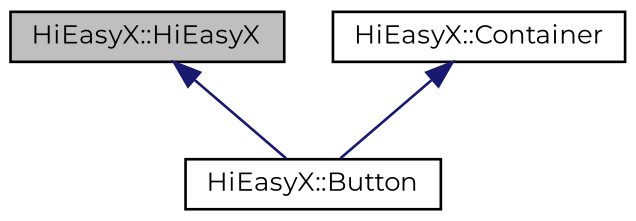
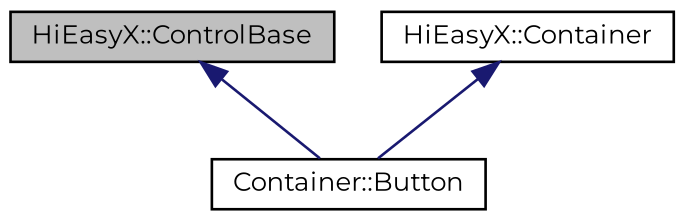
(147, 37) -> (172, 37)
(313, 184) -> (349, 184)
